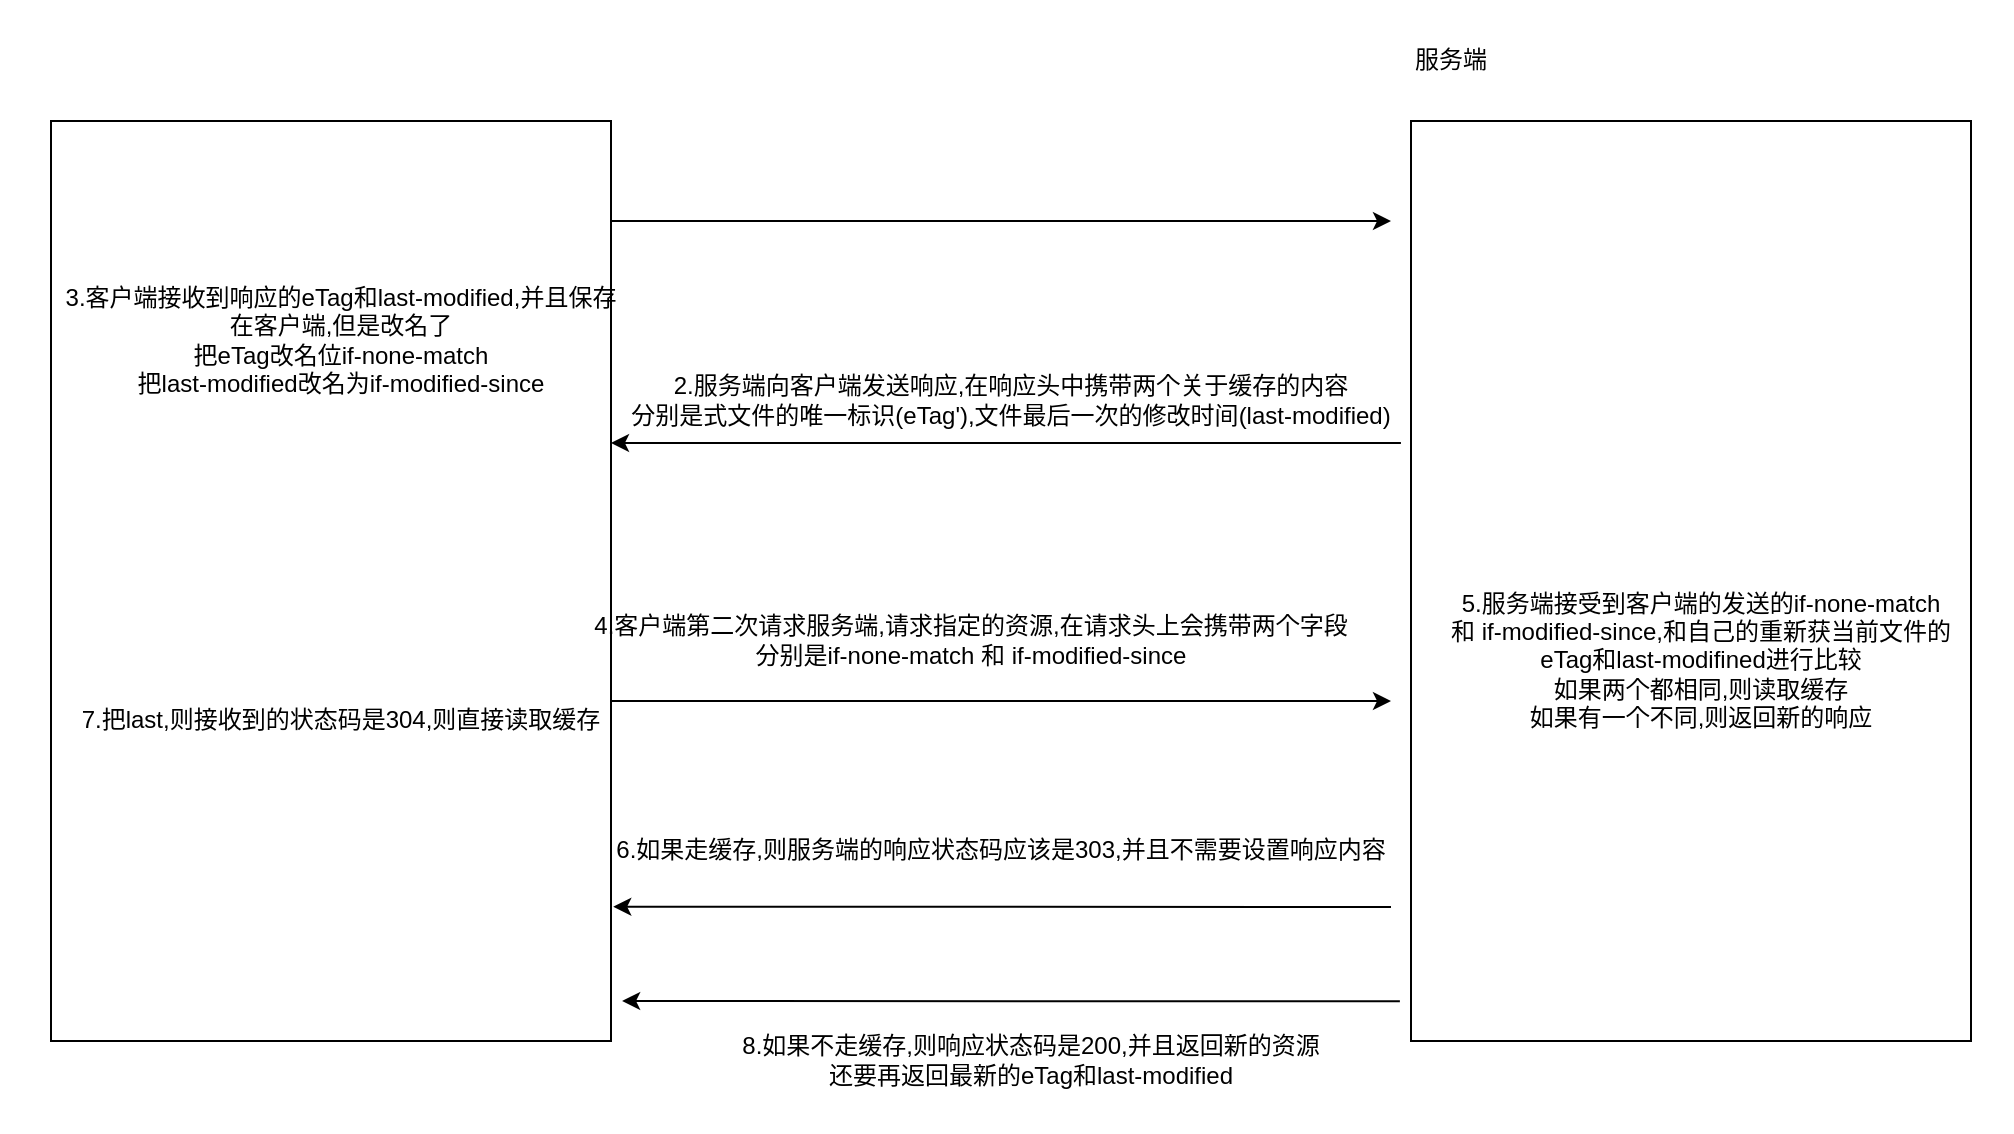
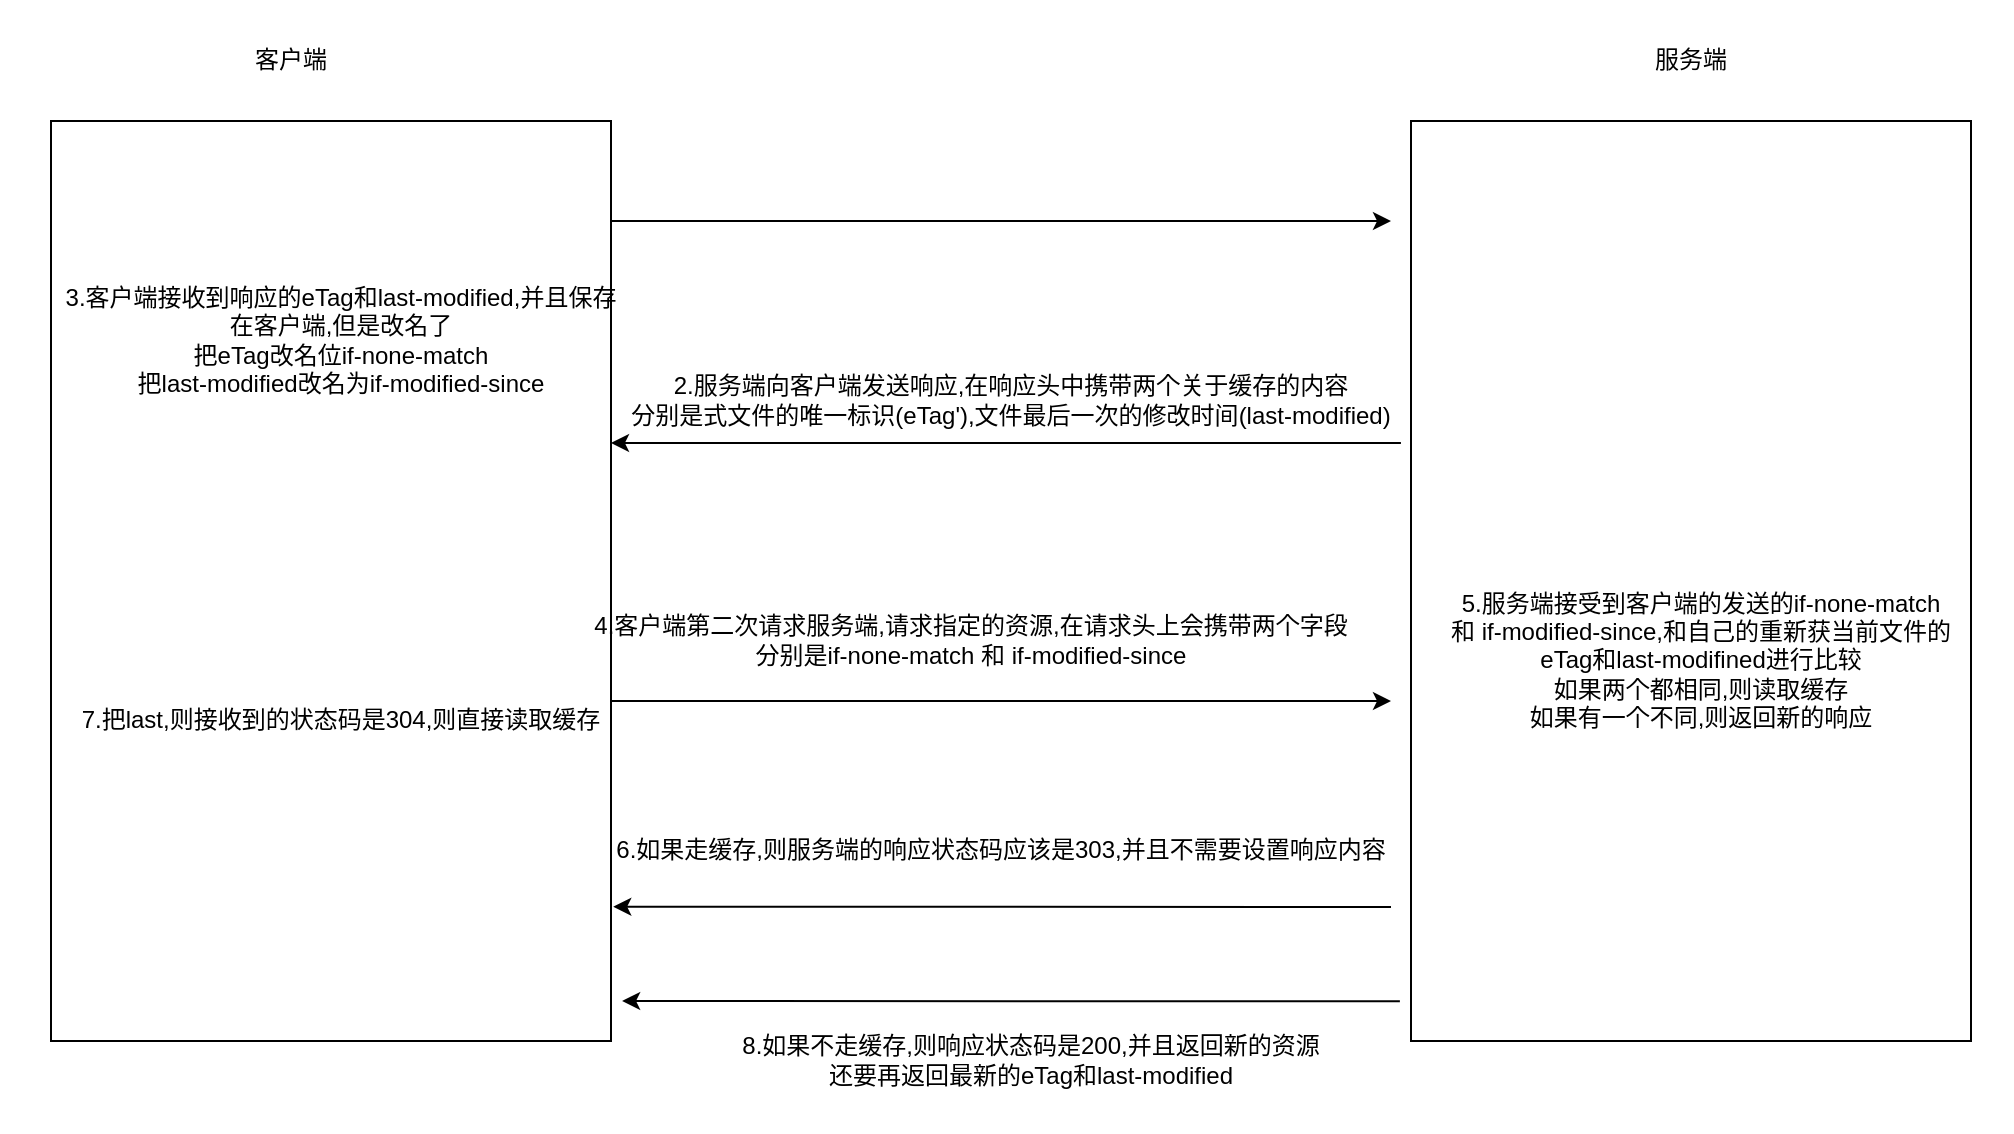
none -> (291, 61)
(1451, 61) -> (1691, 61)
